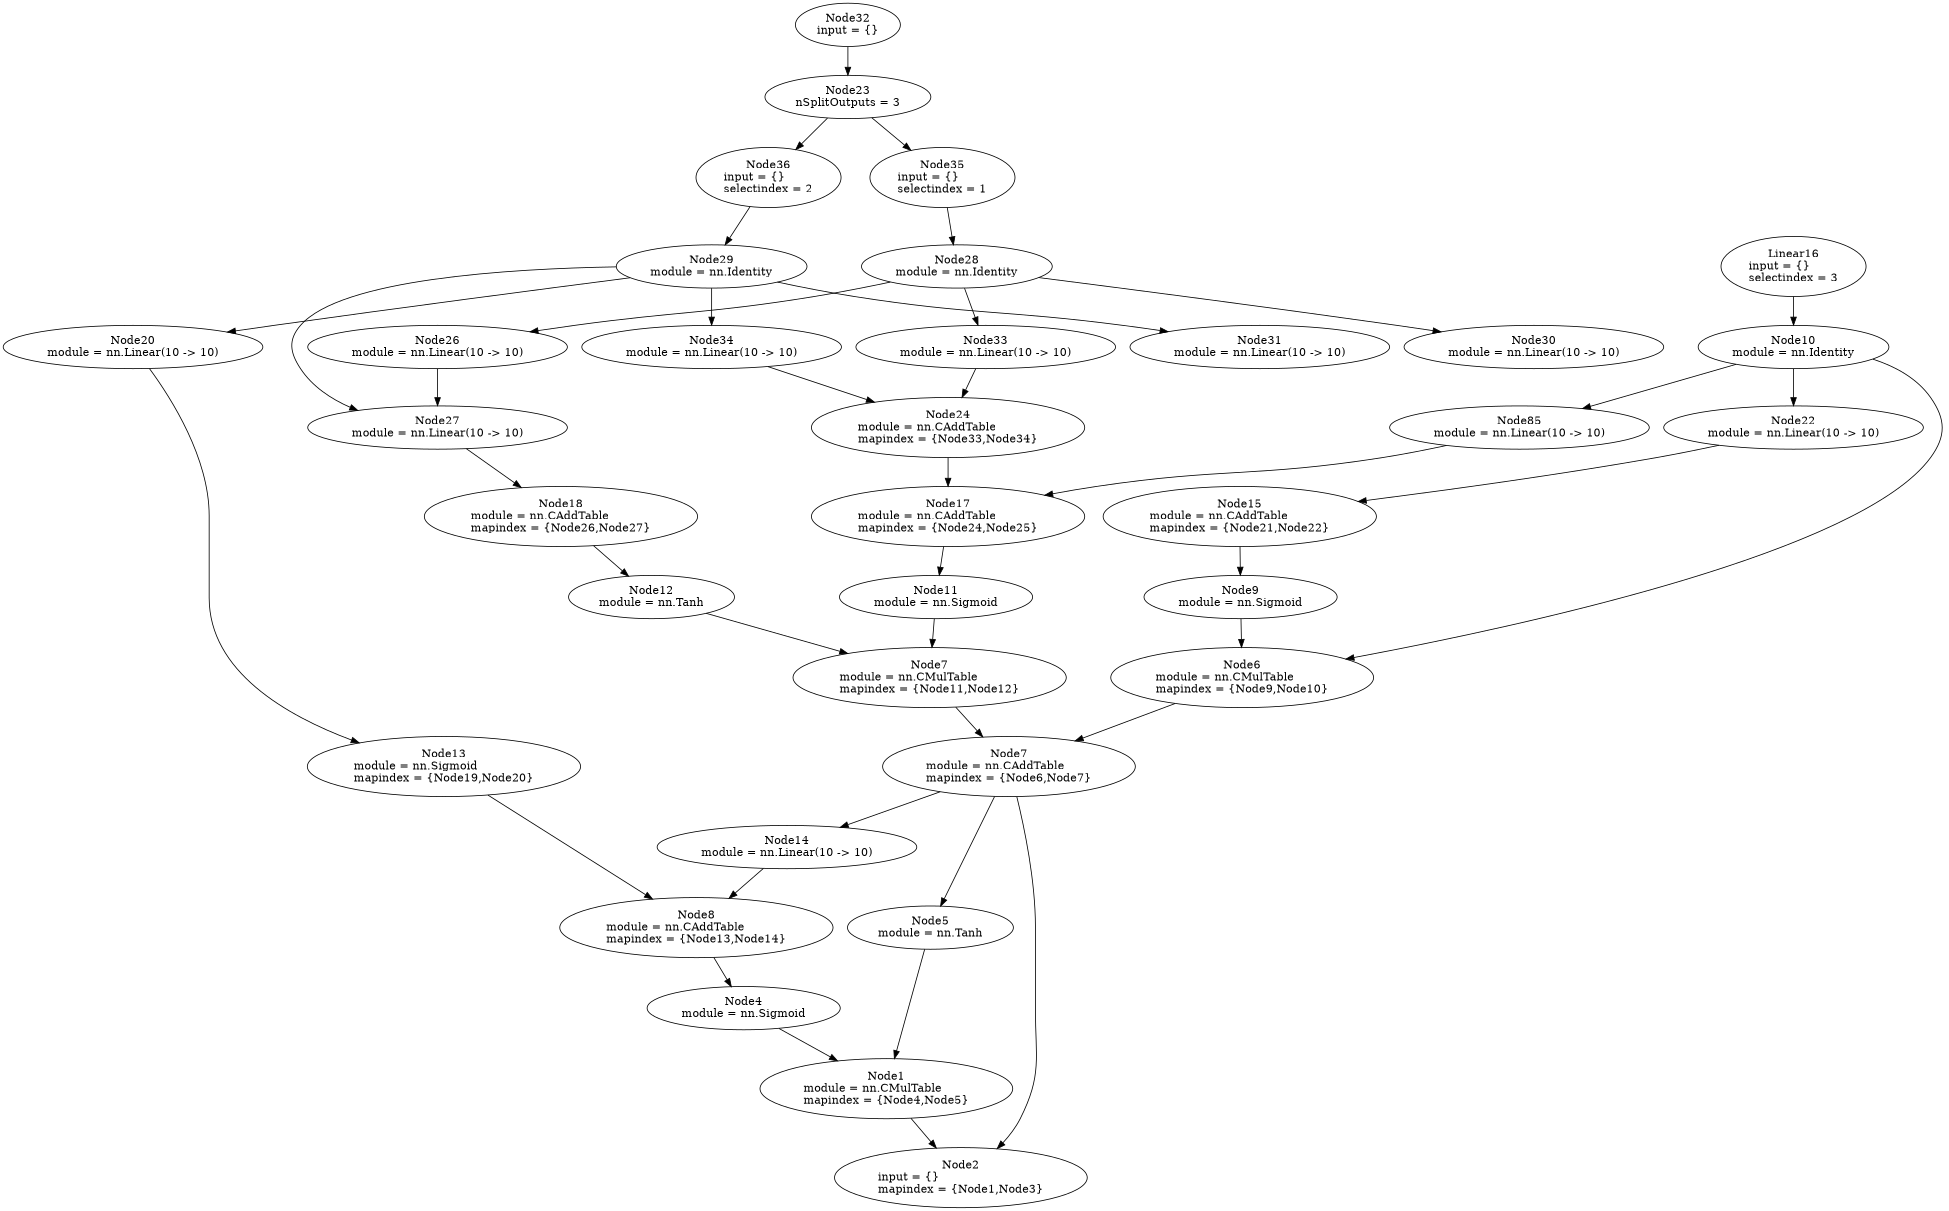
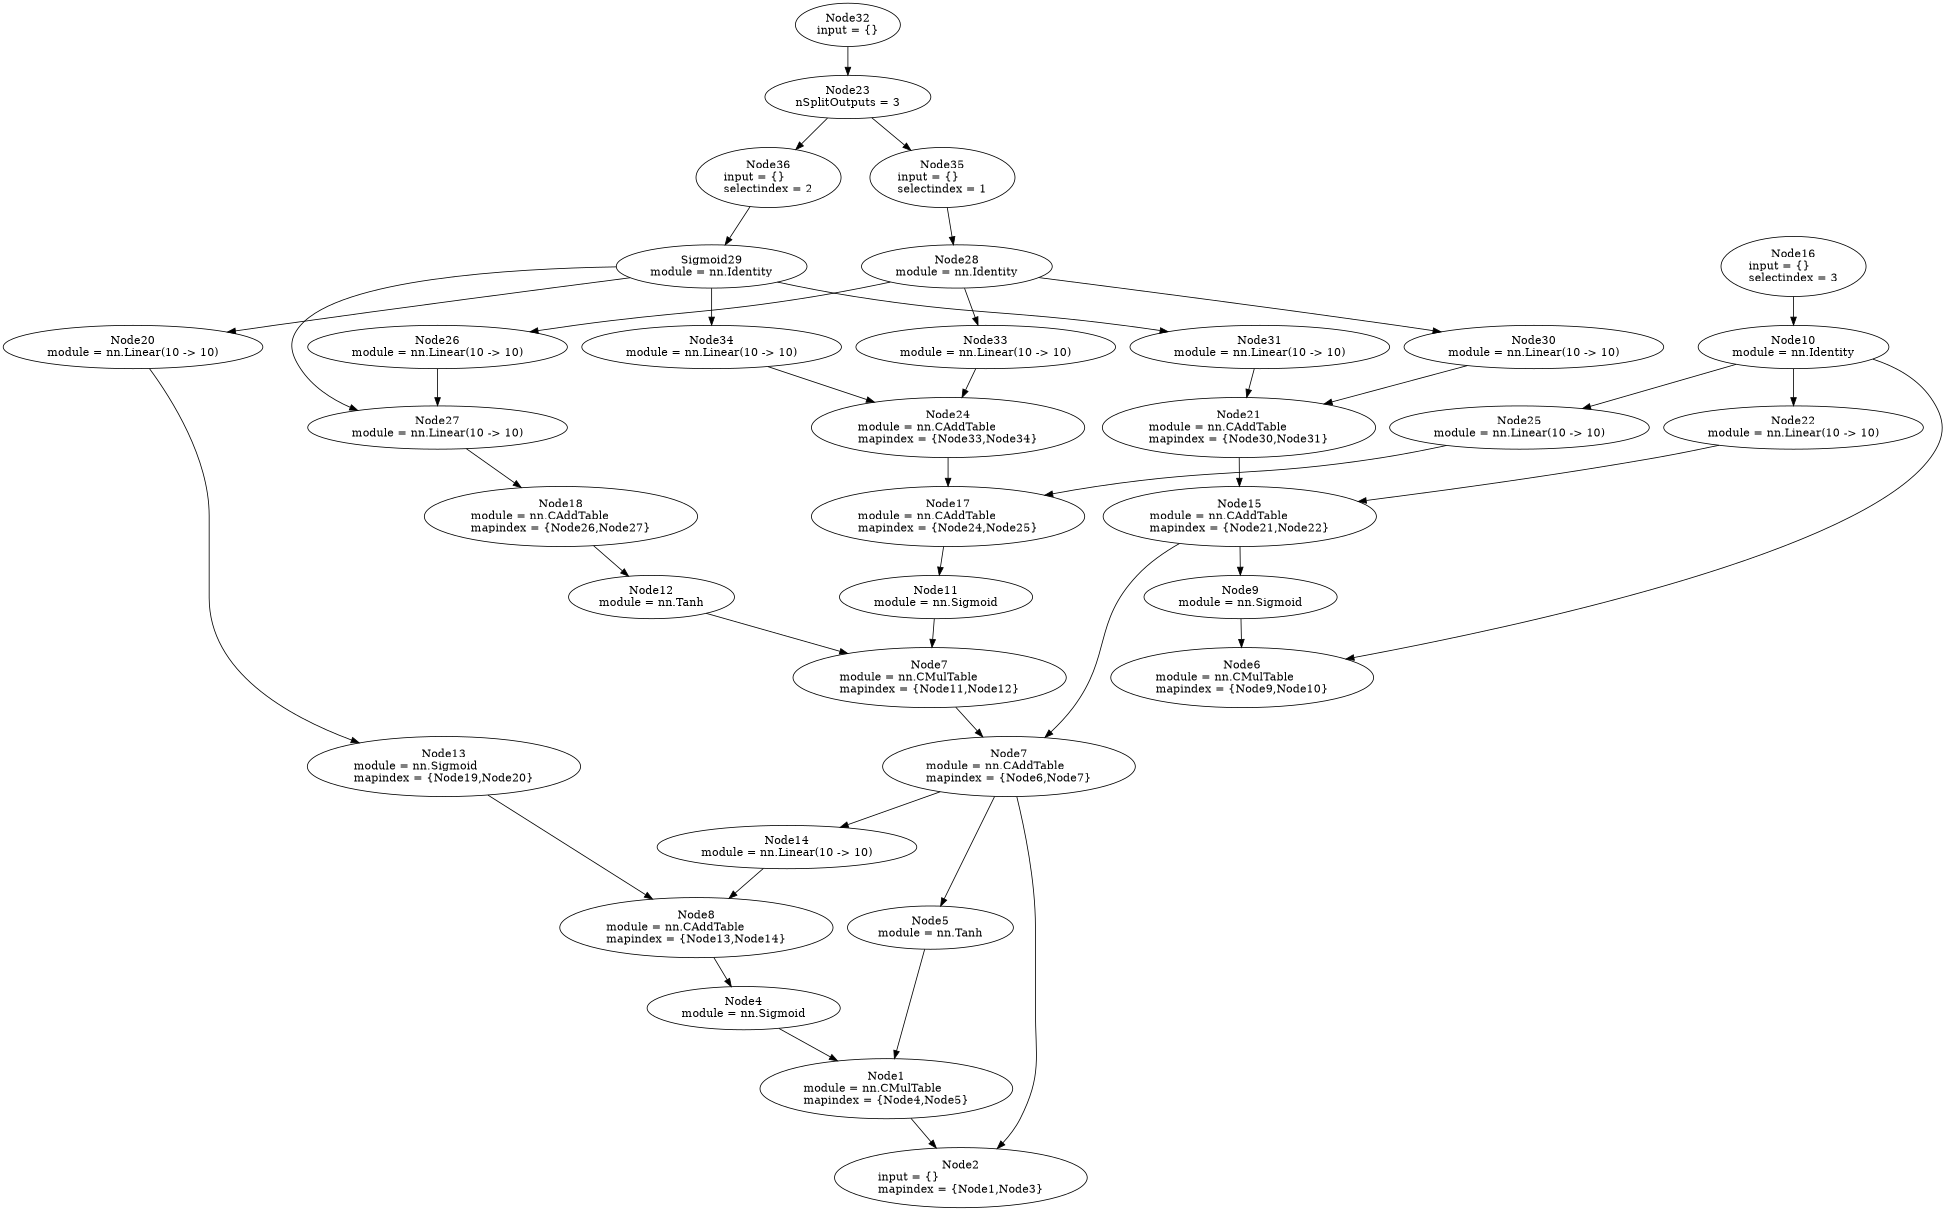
(712, 266) -> (712, 266)
(1794, 266) -> (1794, 266)
none -> (1239, 428)
(1519, 428) -> (1519, 428)
(1129, 721) -> (1106, 631)
